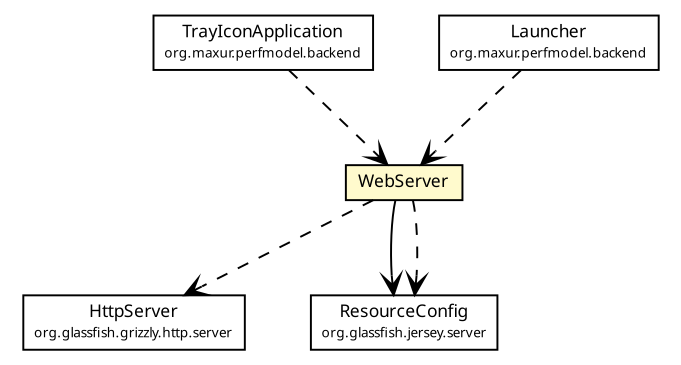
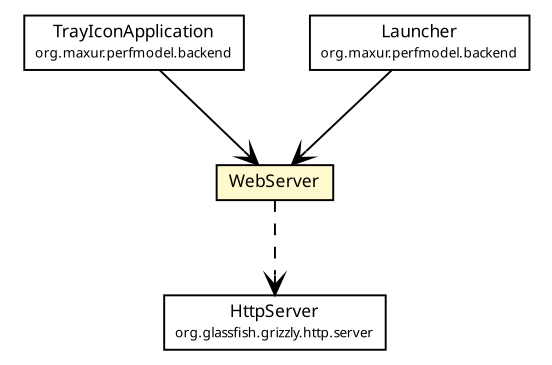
(331, 111) -> (202, 111)
(478, 111) -> (349, 111)
(404, 323) -> none
